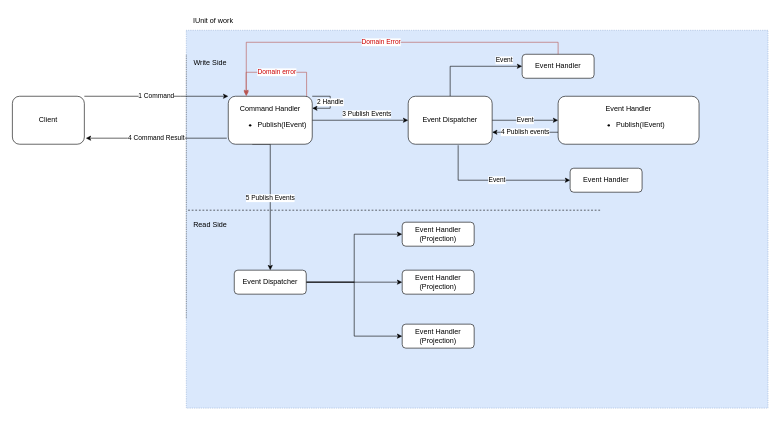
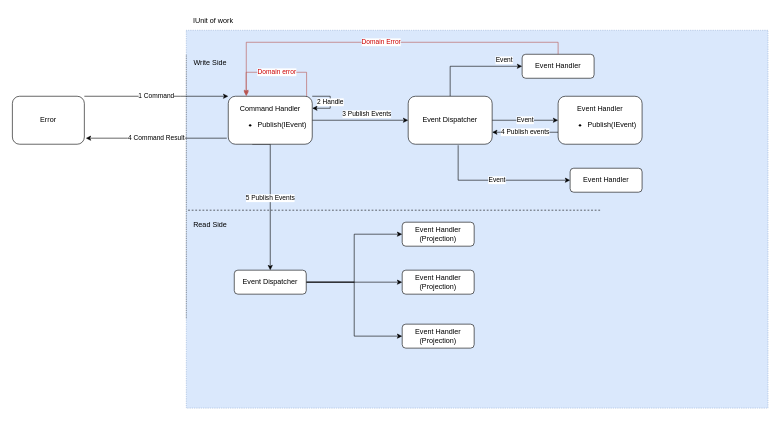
(48, 120) -> (48, 120)
(629, 120) -> (600, 120)
